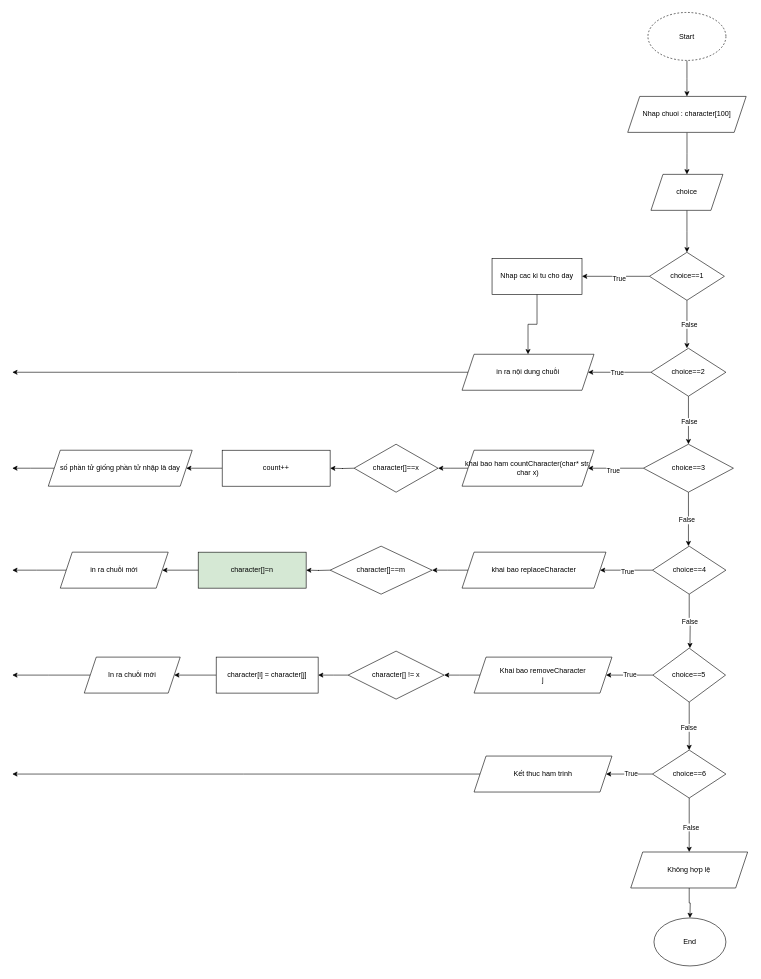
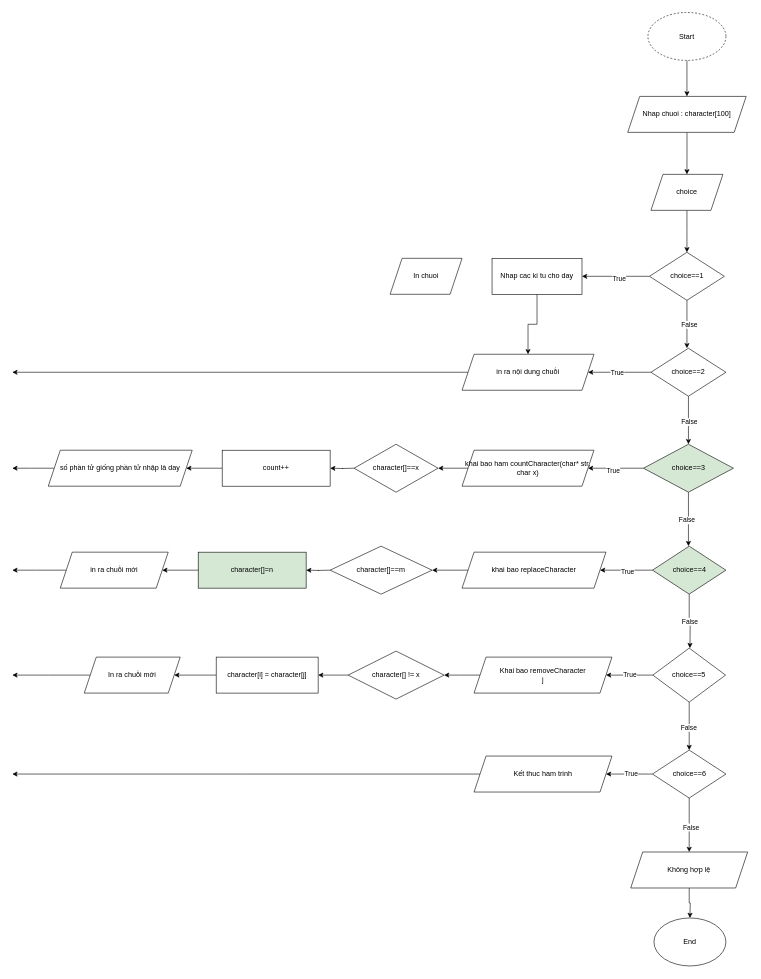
none -> (426, 276)
(689, 468) -> (689, 468)
(690, 570) -> (690, 570)
